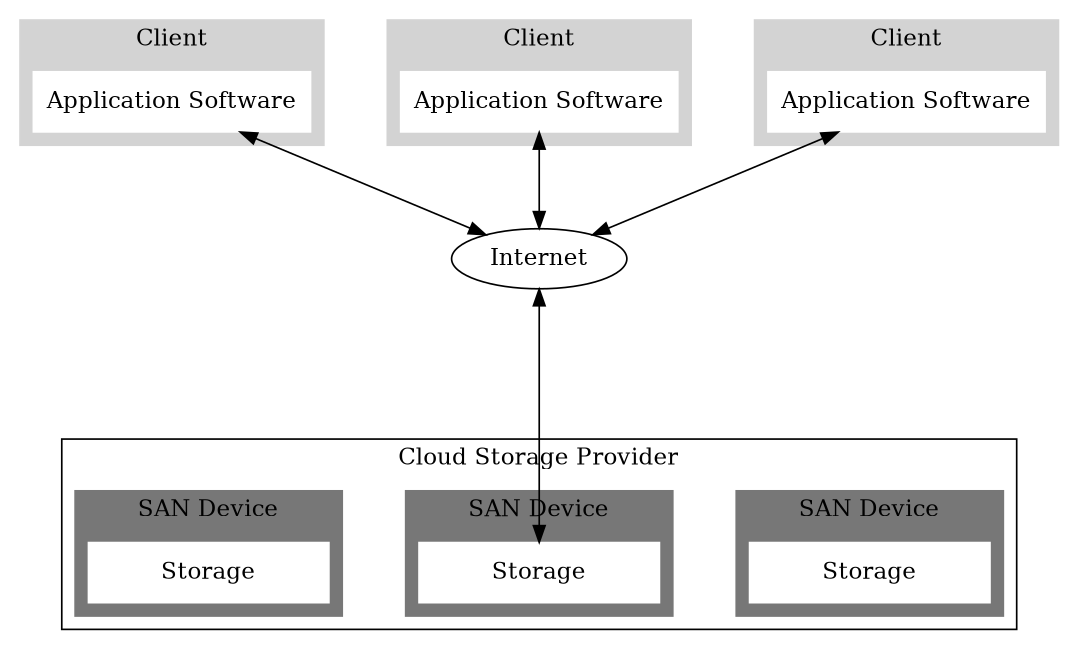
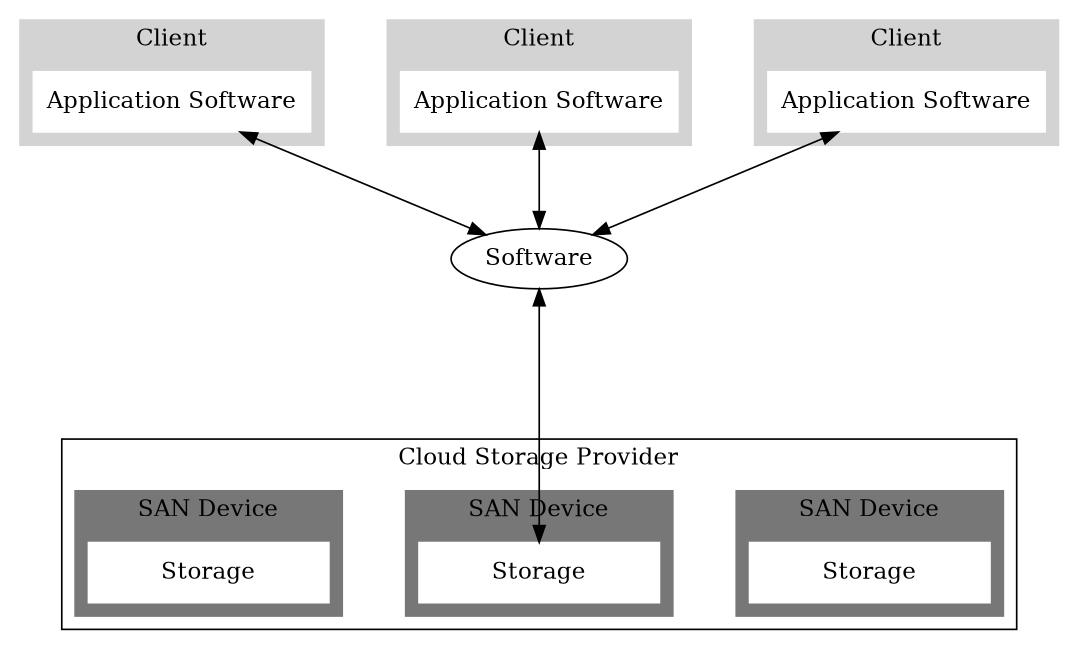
(539, 259) -> (539, 259)
